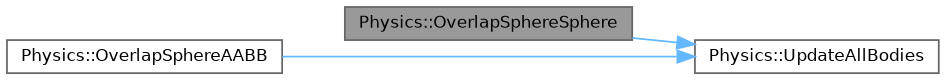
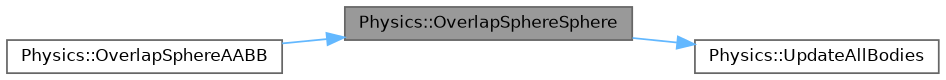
(480, 57) -> (305, 41)
